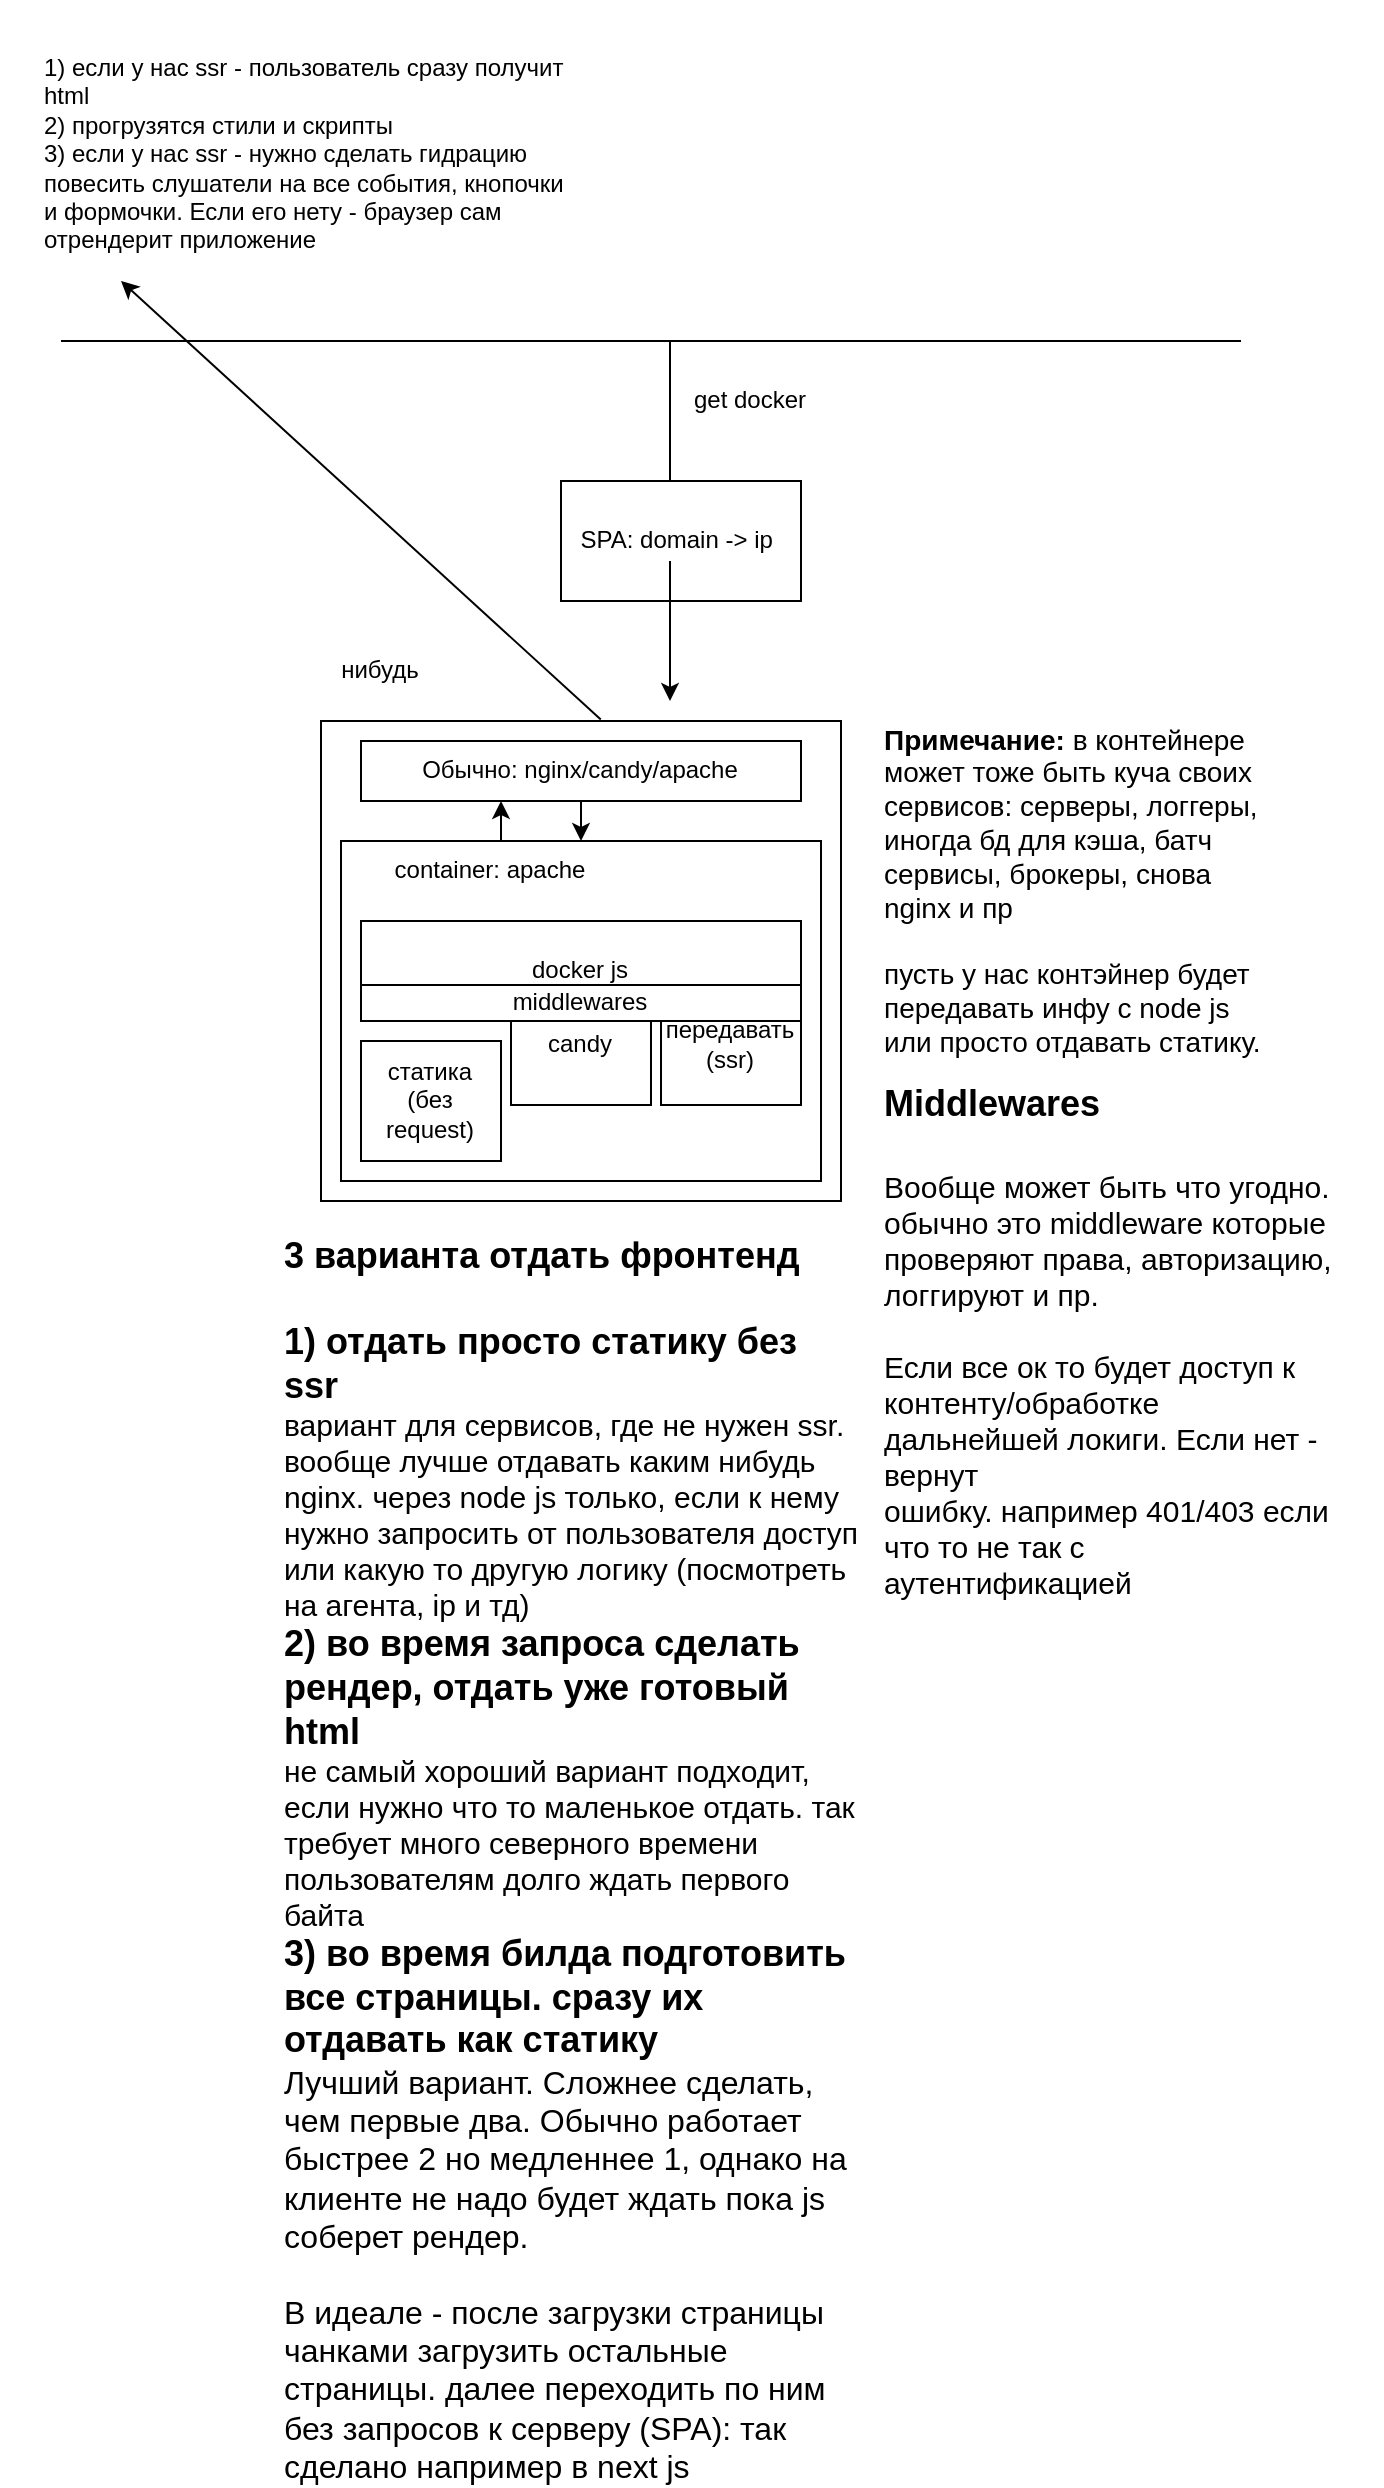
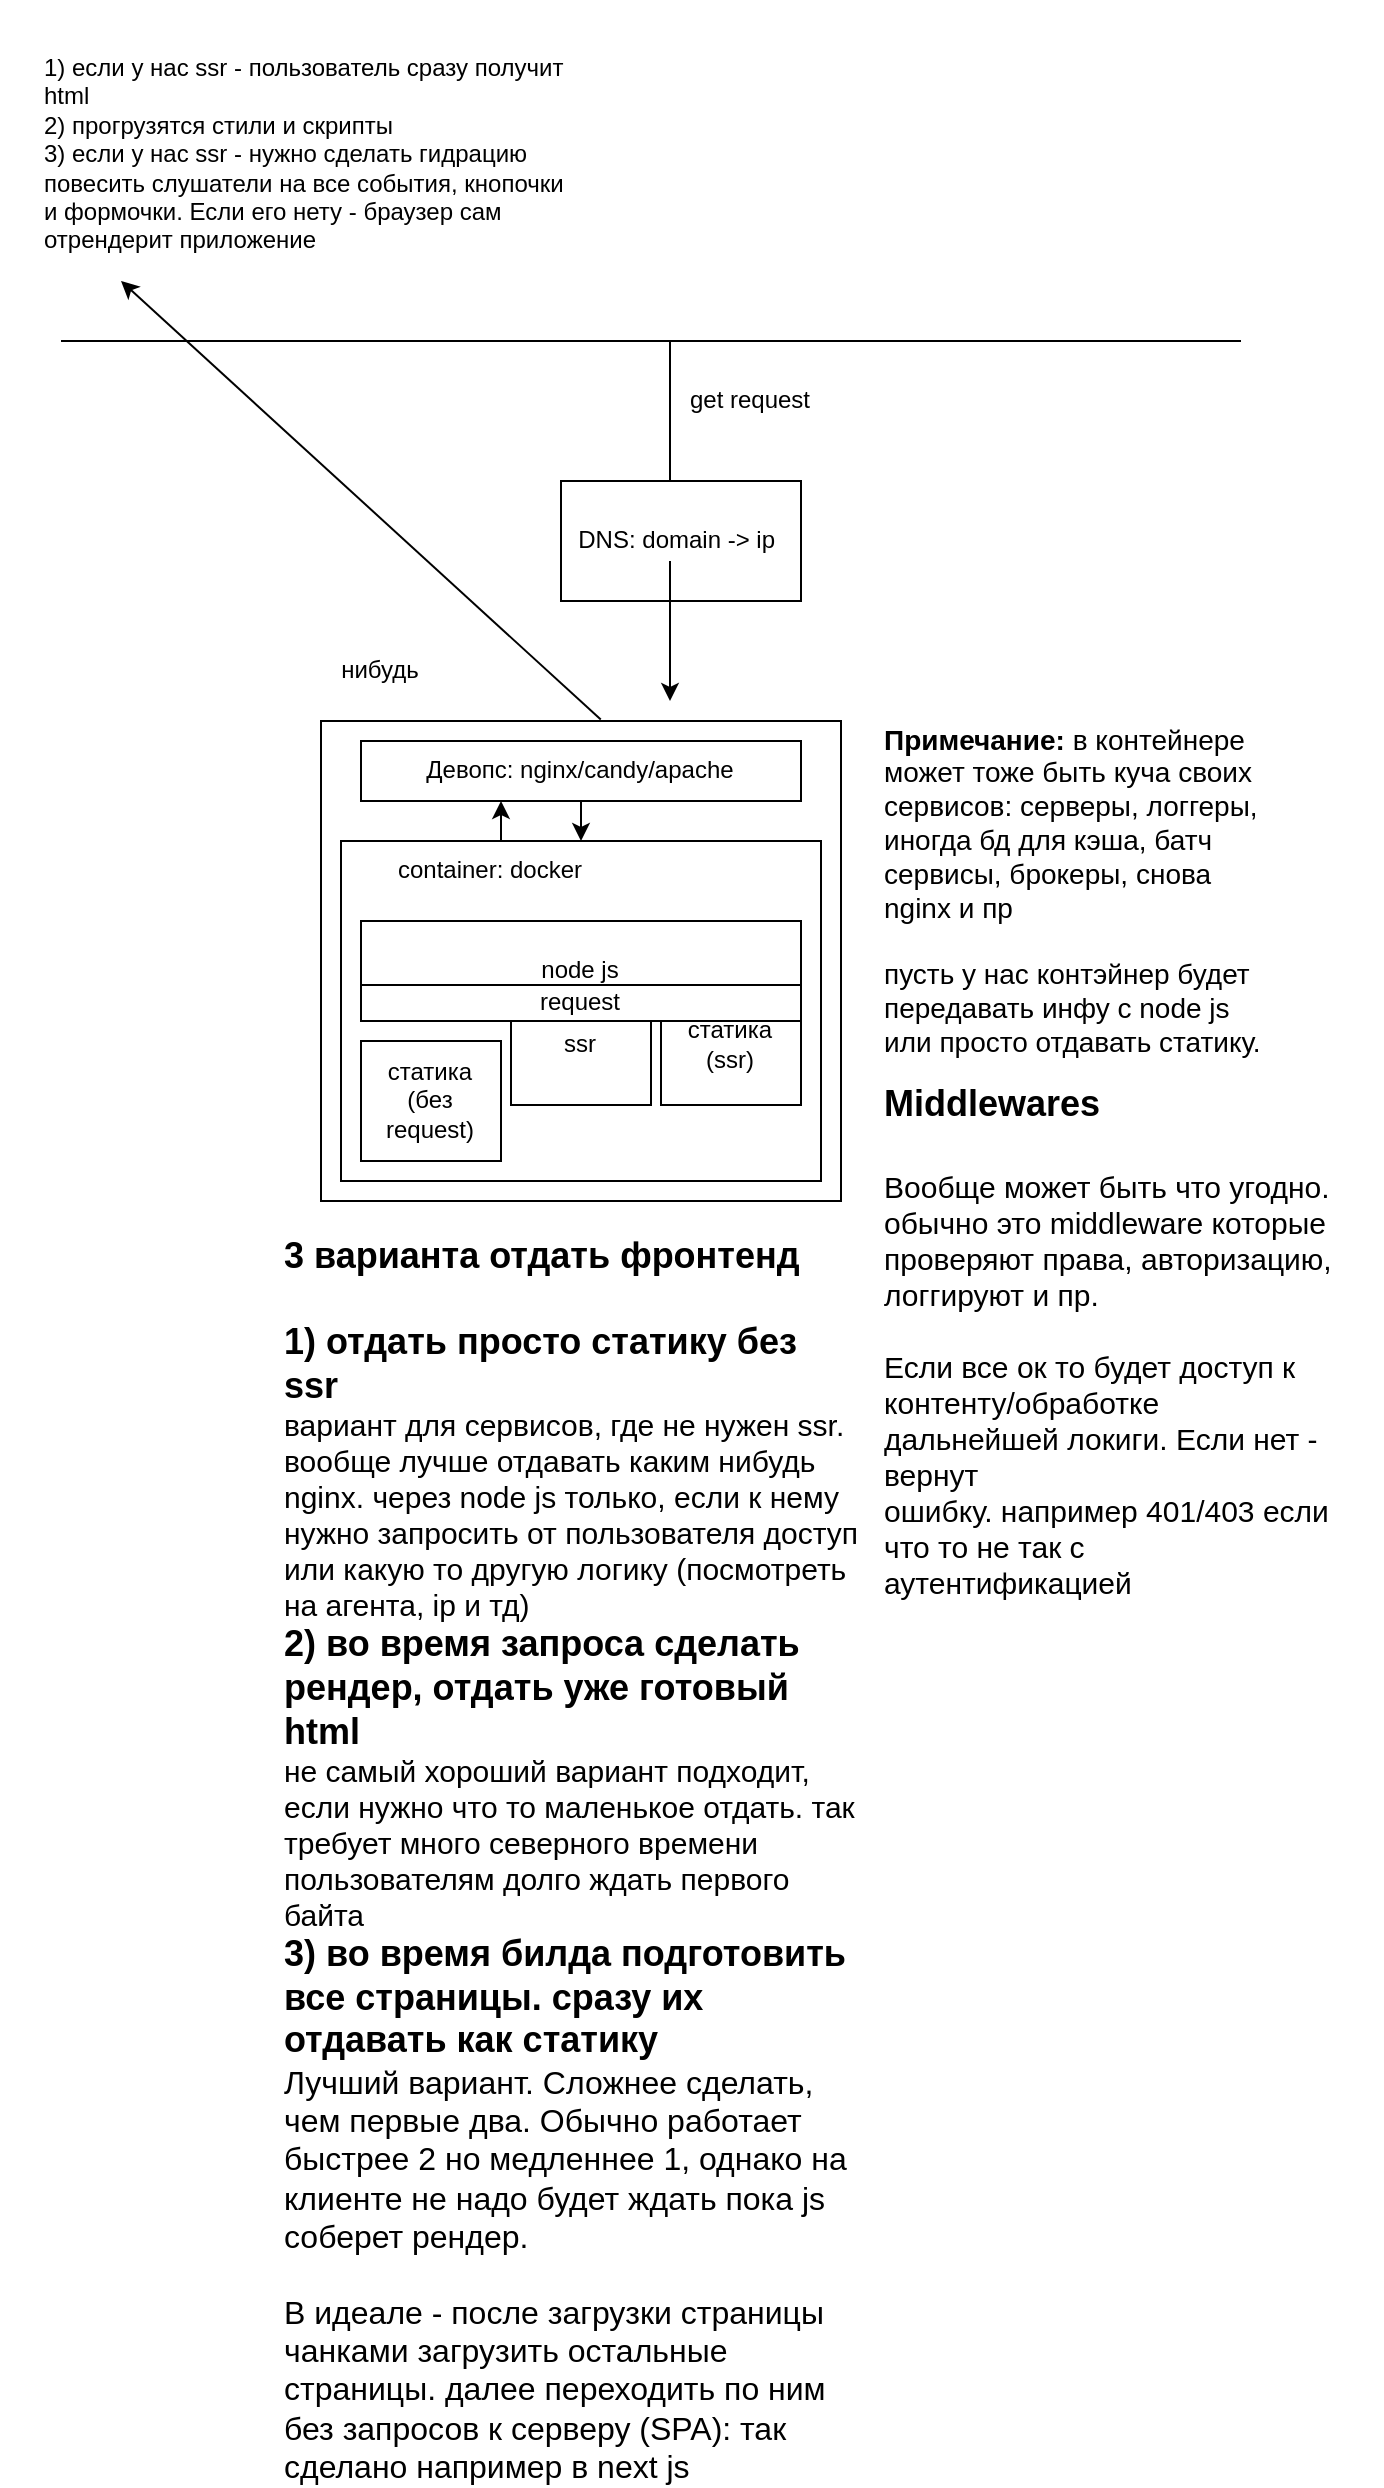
(751, 401) -> (751, 401)
(681, 541) -> (681, 541)
(581, 771) -> (581, 771)
(491, 871) -> (491, 871)
(581, 971) -> (581, 971)
(581, 1003) -> (581, 1003)
(581, 1045) -> (581, 1045)
(731, 1045) -> (731, 1045)
